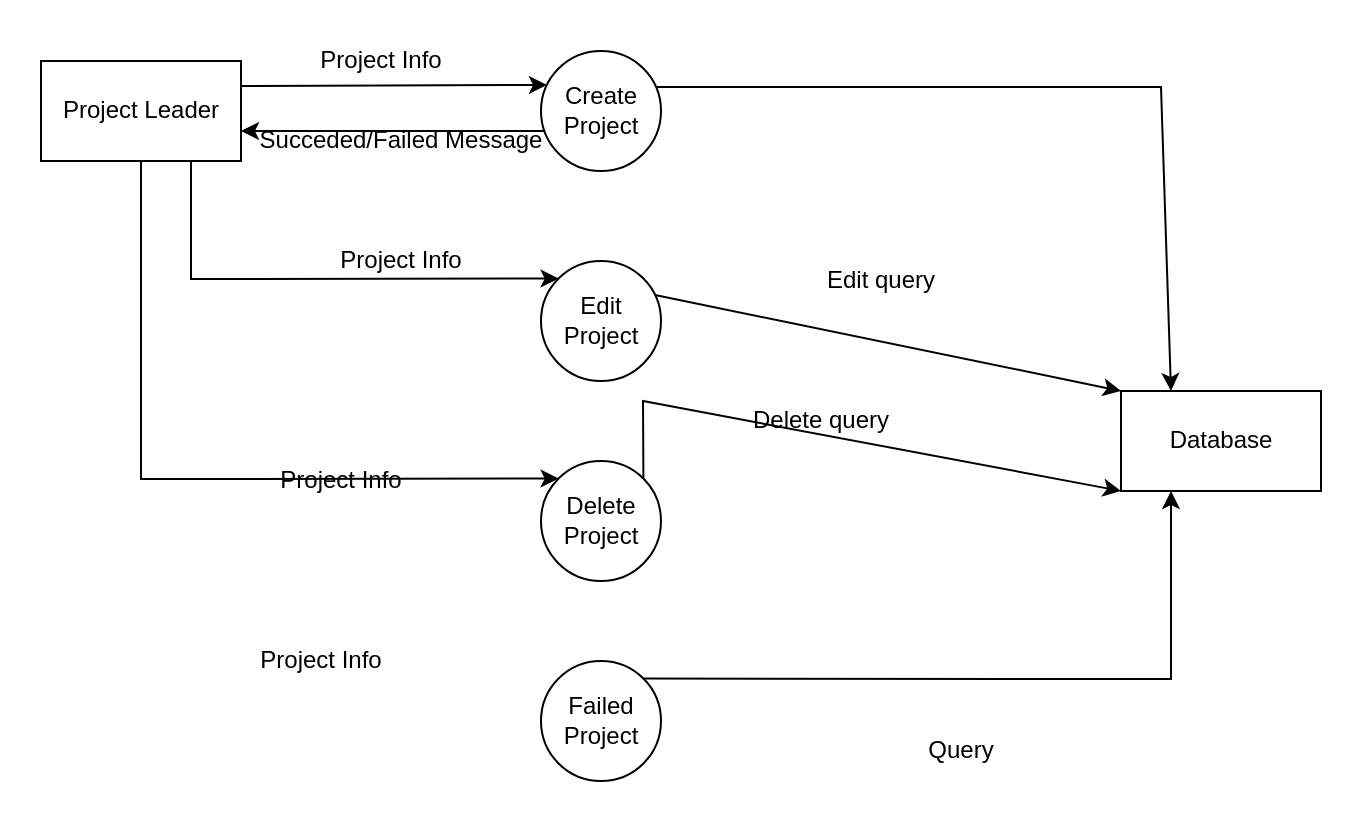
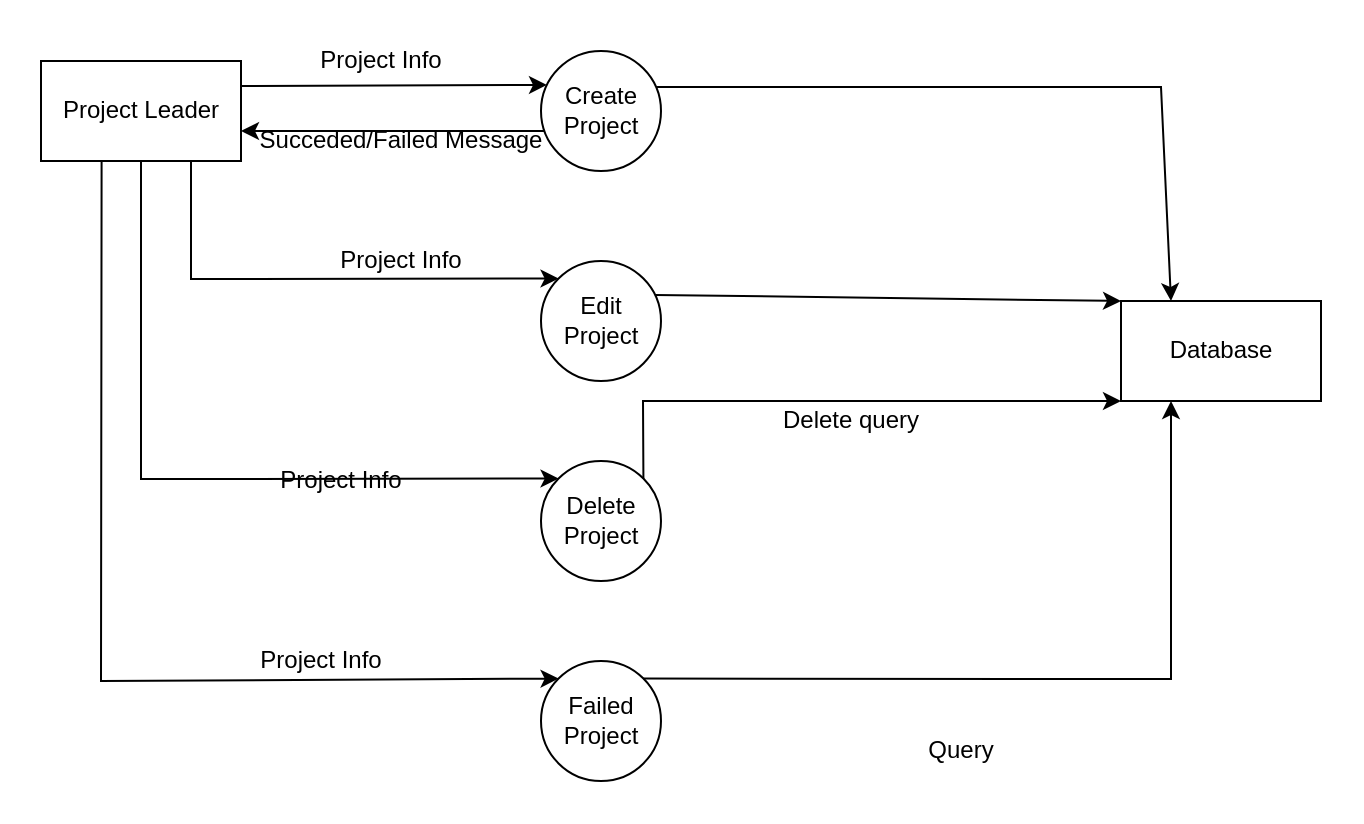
(881, 281) -> none
(821, 421) -> (851, 421)
(1221, 441) -> (1221, 351)
none -> (101, 643)
